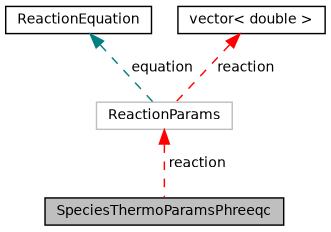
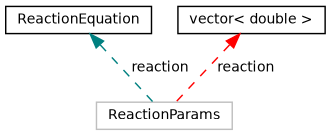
(160, 68) -> (158, 68)
(164, 212) -> none
